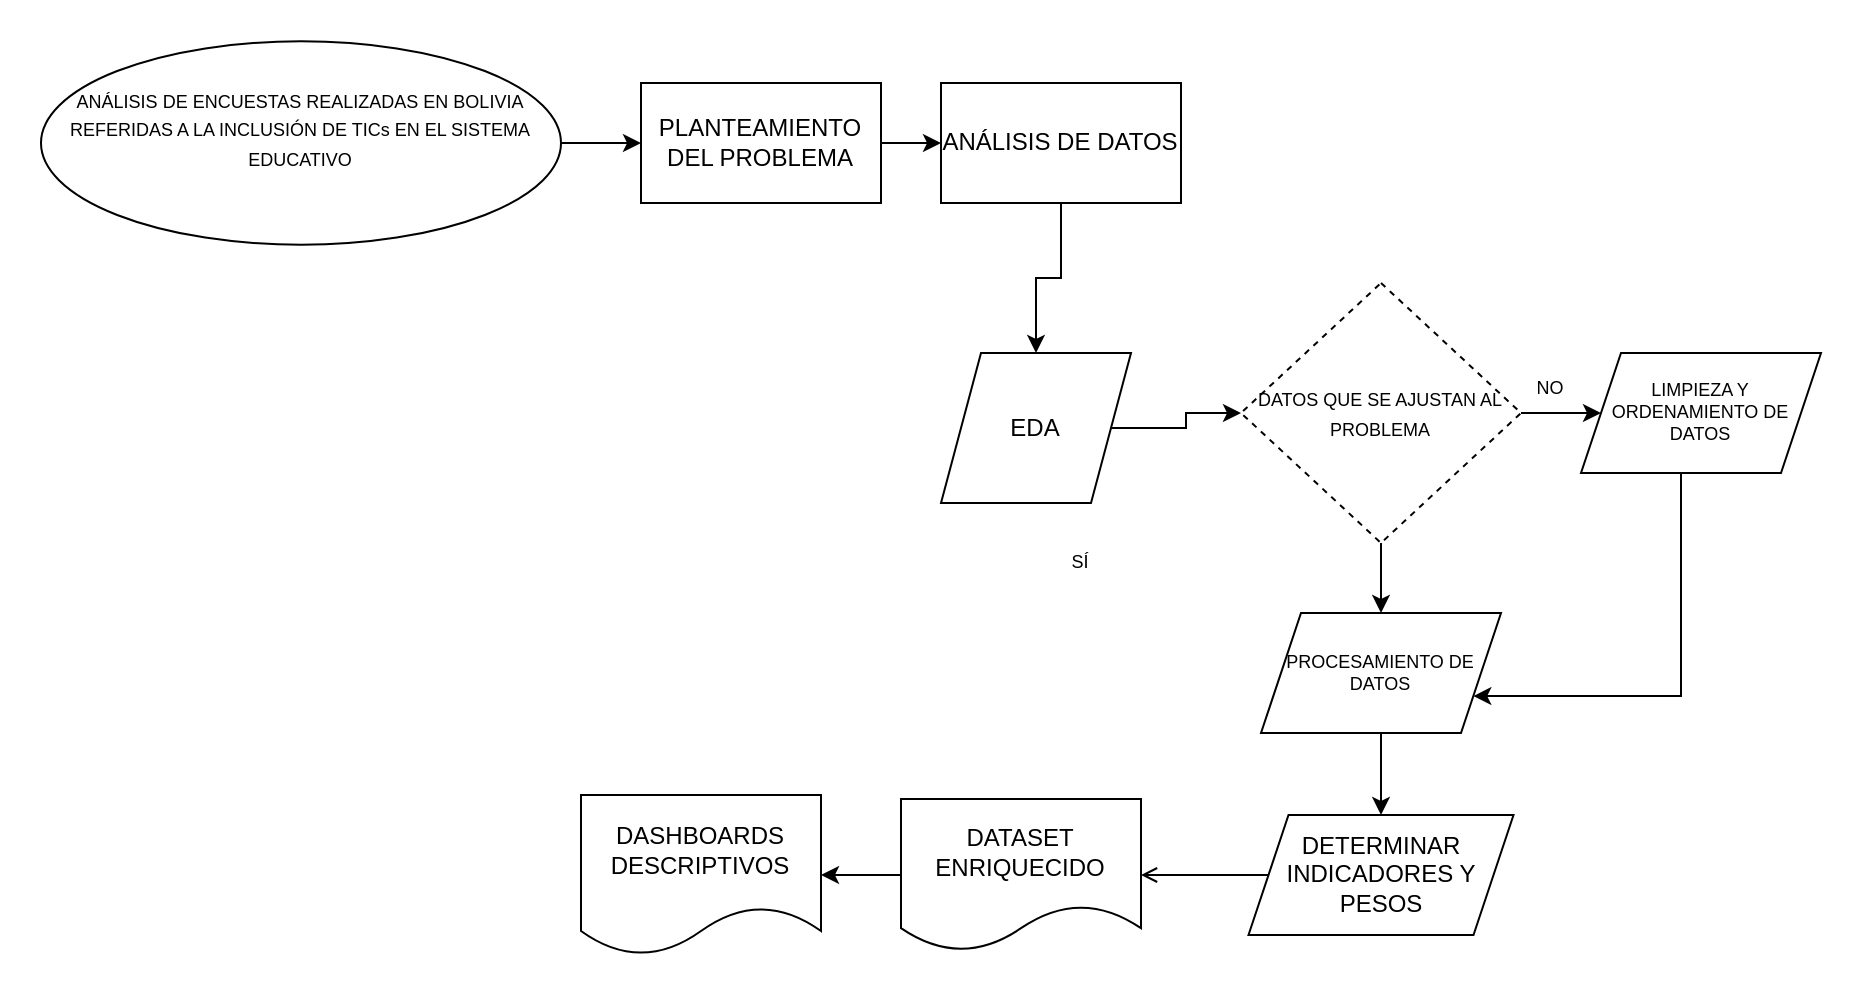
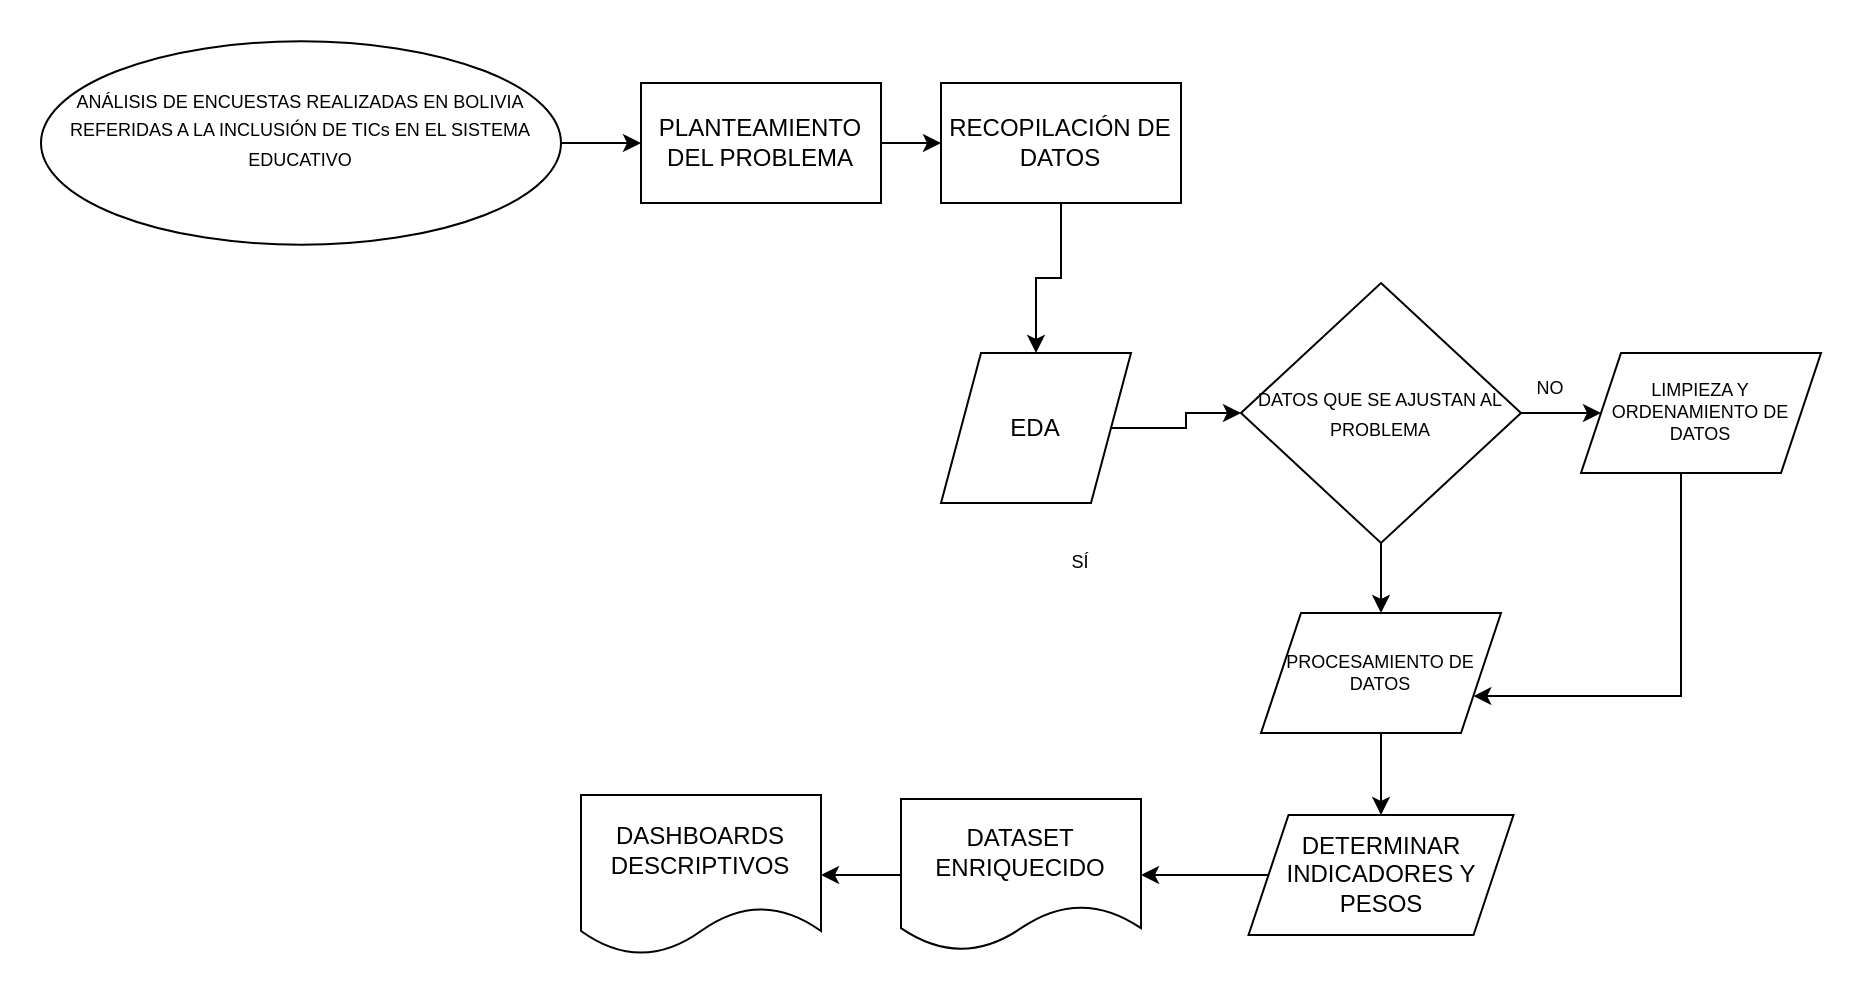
(1061, 143) -> (1061, 143)
(1381, 413) -> (1381, 413)
(1152, 875) -> (1156, 875)
